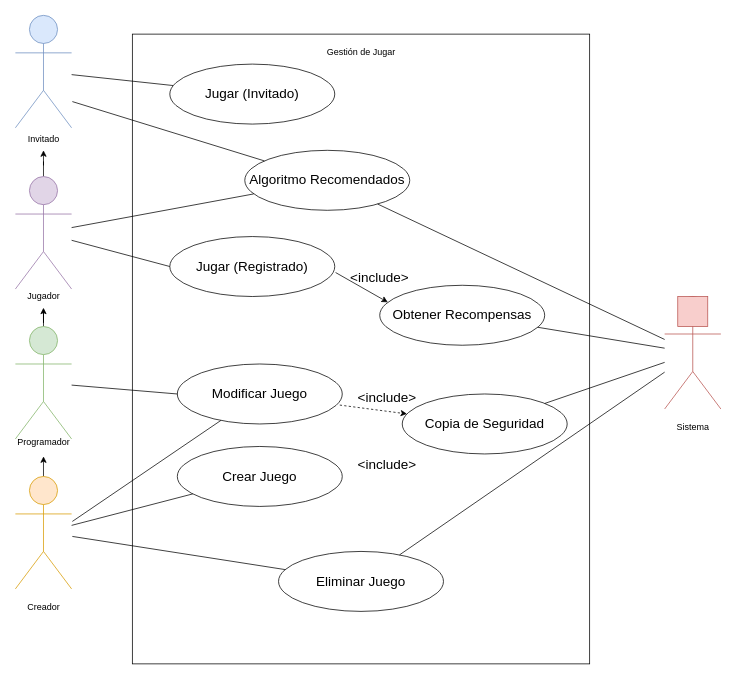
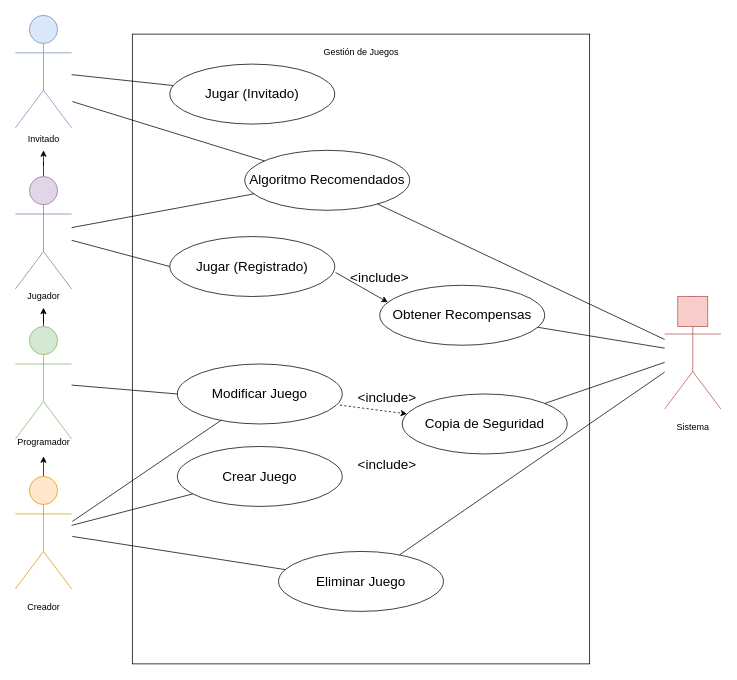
(362, 53) -> (362, 53)
